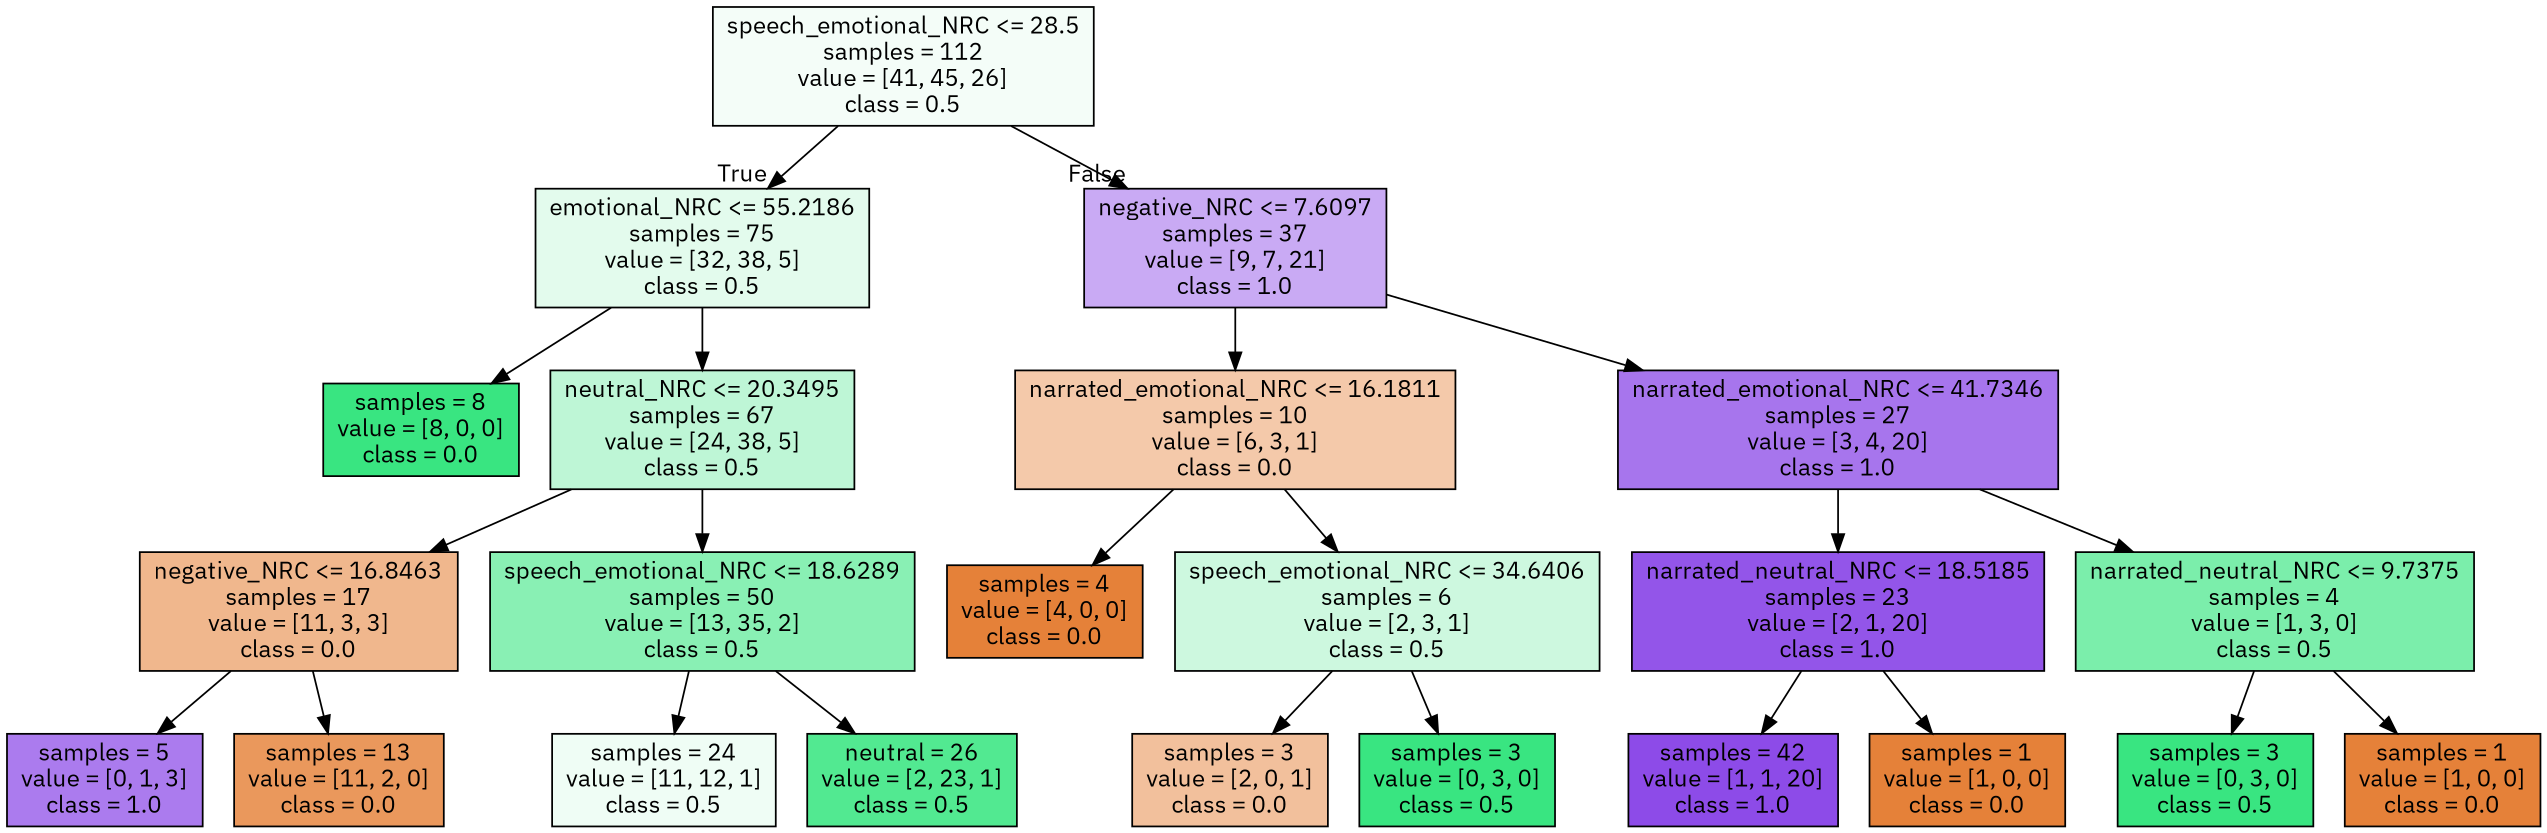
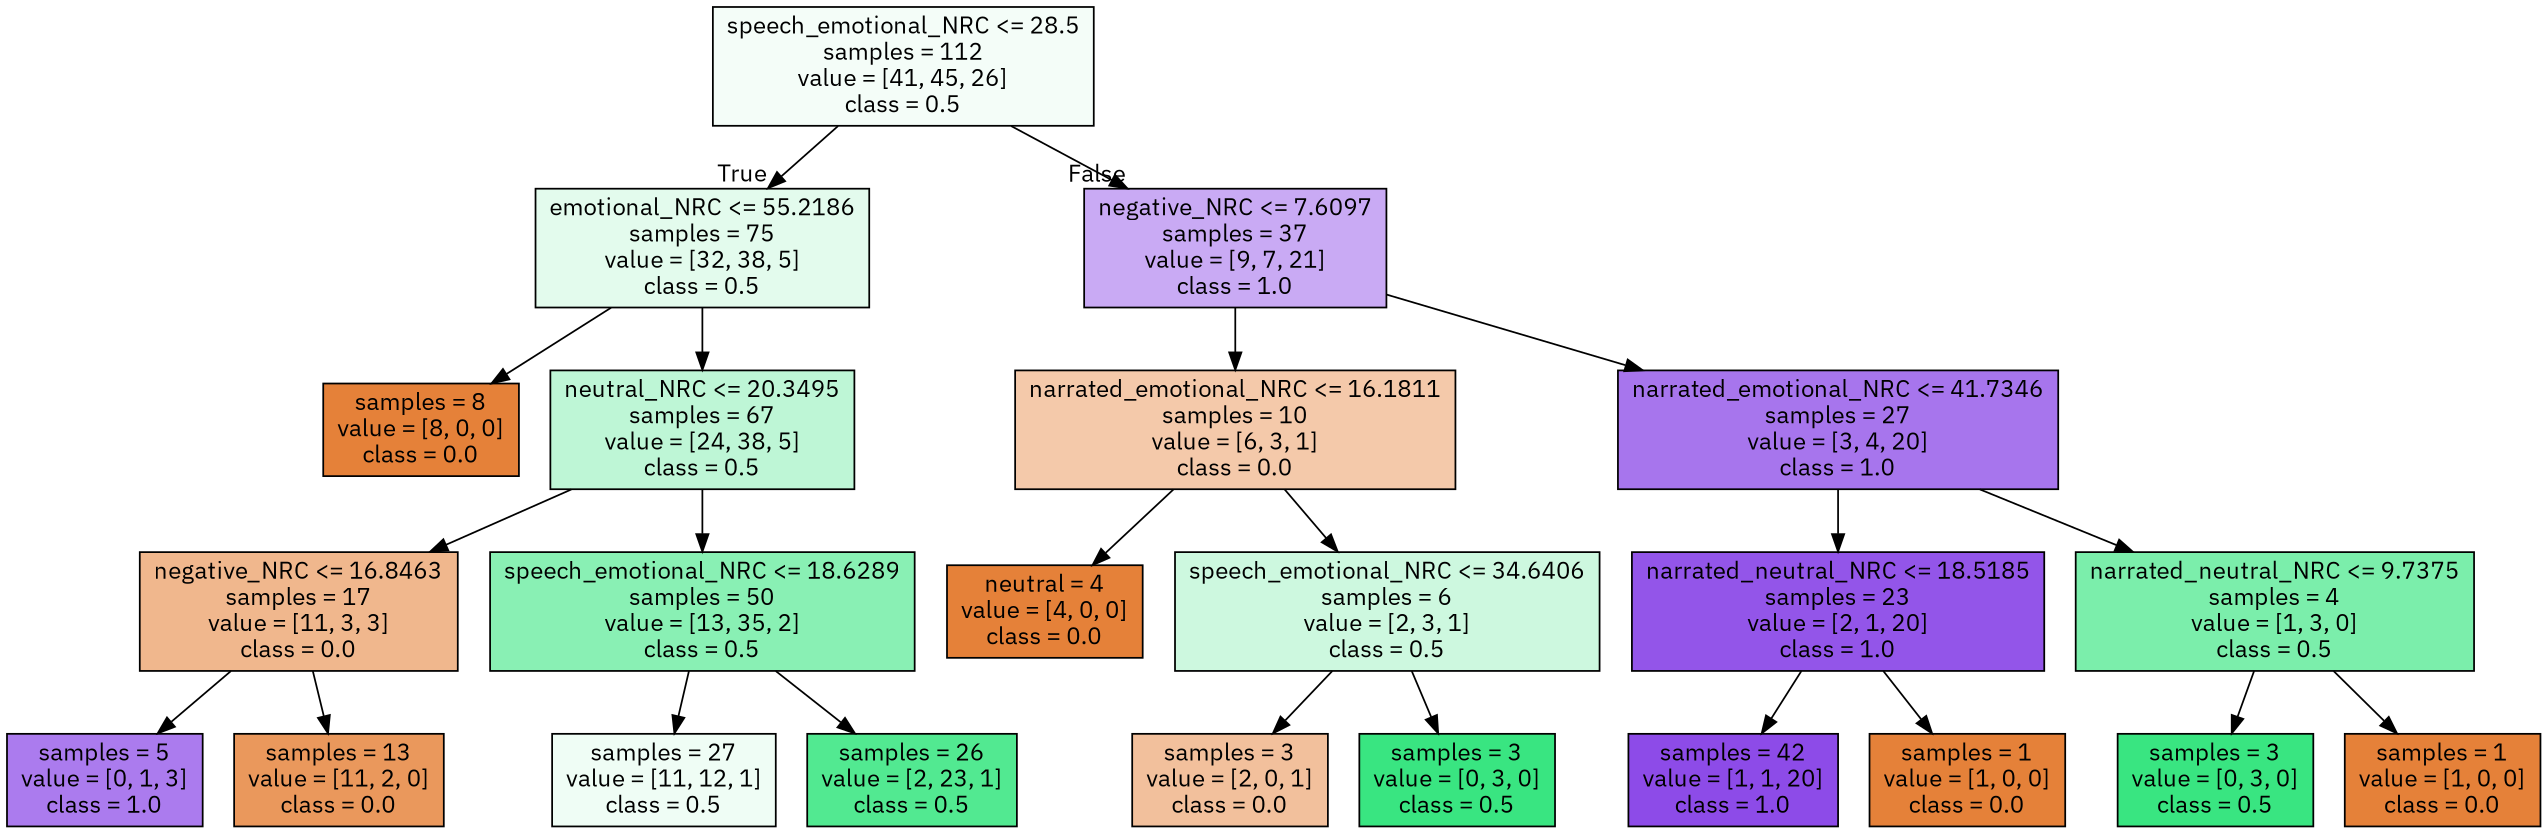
(421, 430) -> (421, 430)
(1045, 612) -> (1045, 612)
(664, 780) -> (664, 780)
(912, 780) -> (912, 780)
